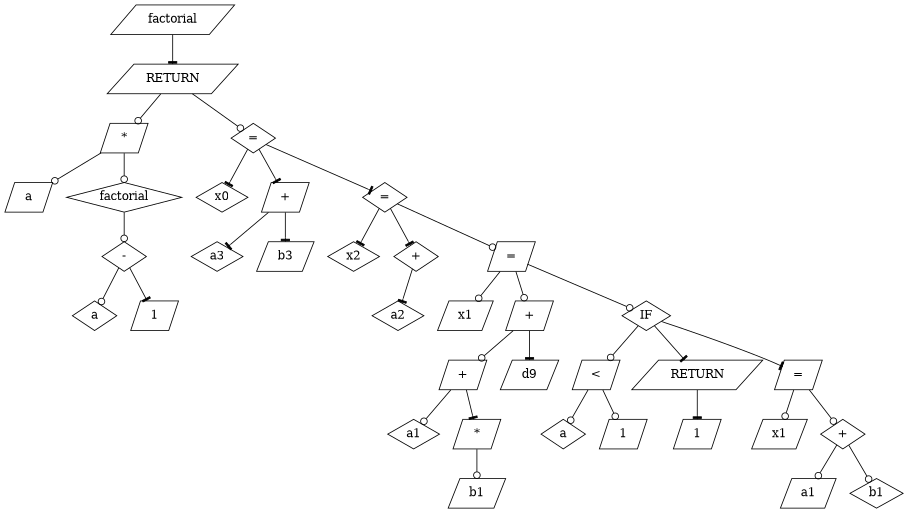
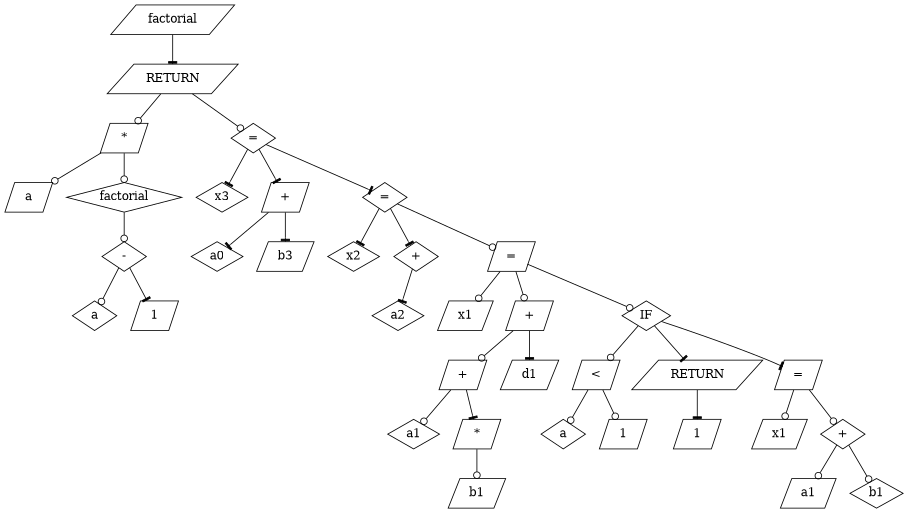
(222, 197) -> (222, 197)
(217, 257) -> (217, 257)
(530, 375) -> (530, 375)
